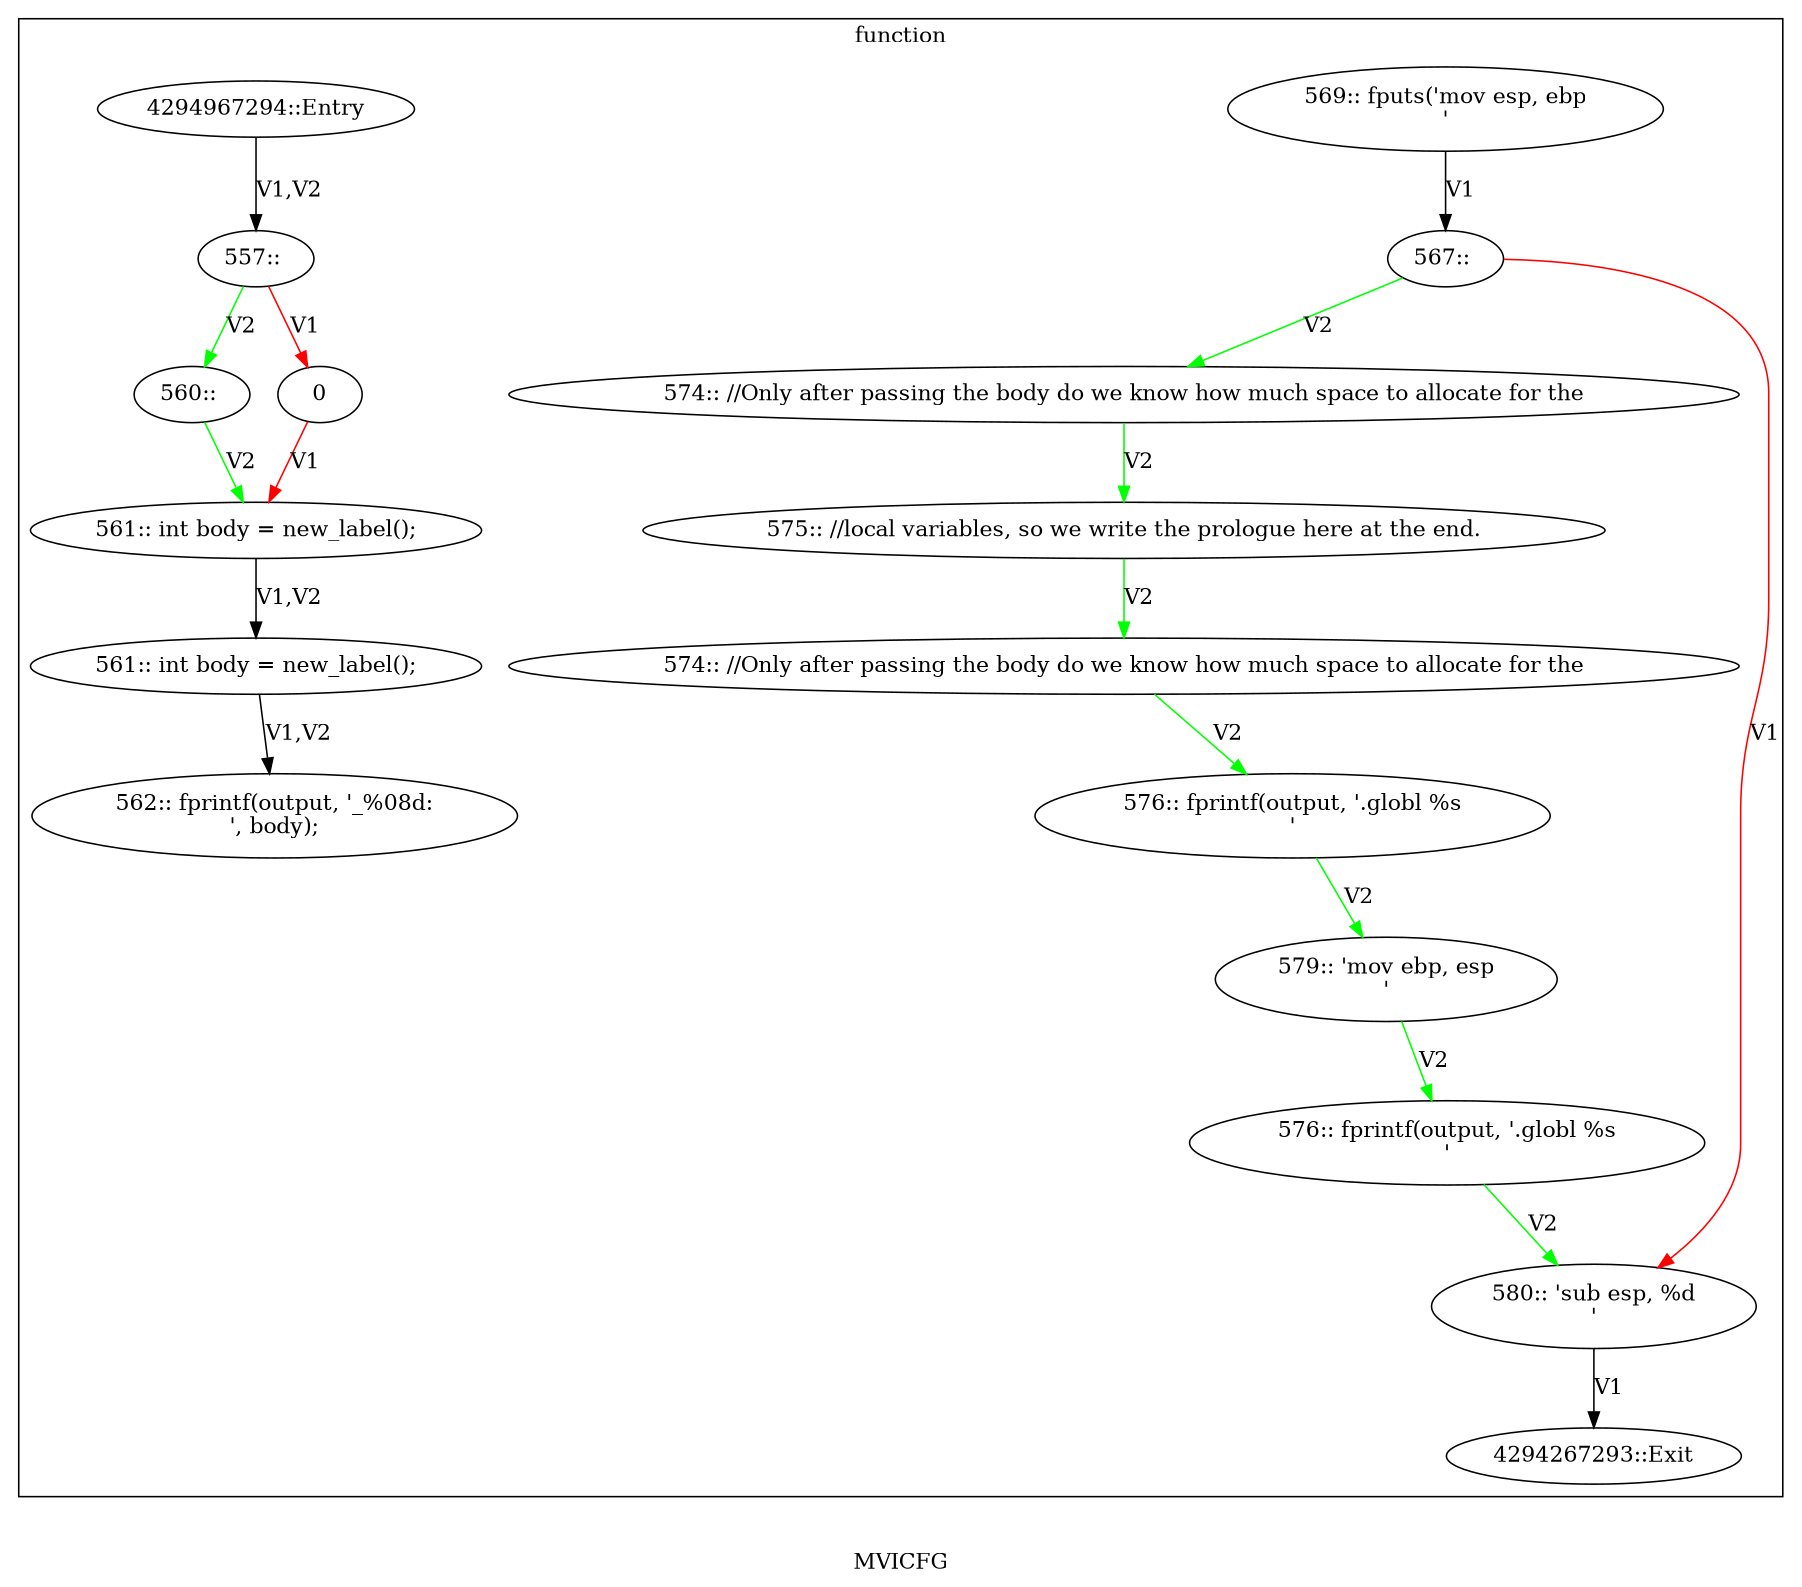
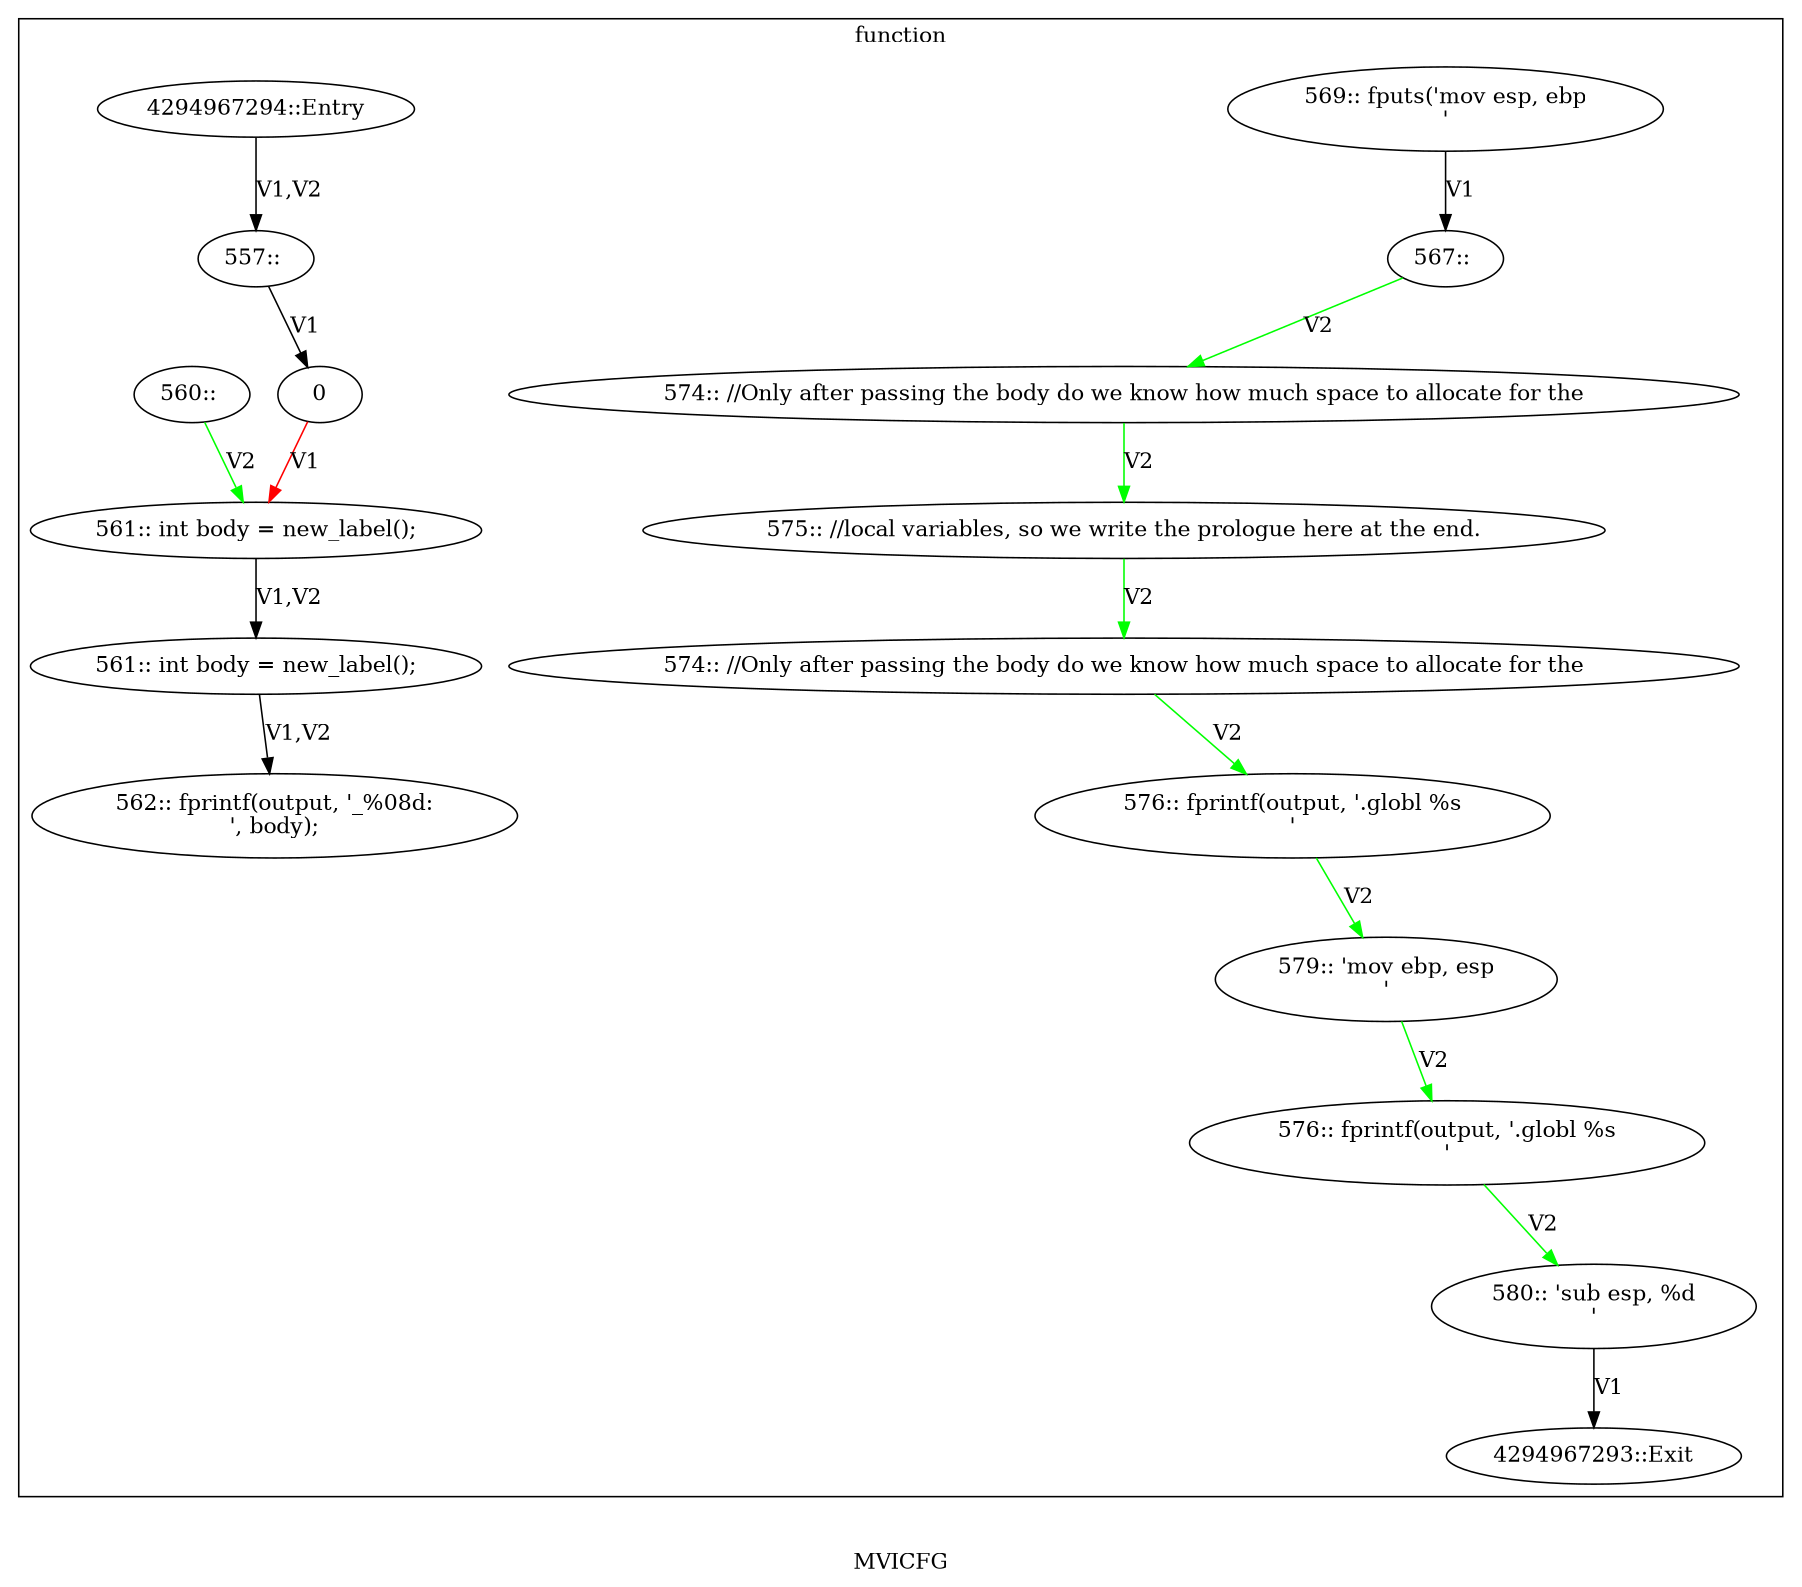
(228, 319) -> none
(285, 320) -> (285, 320)
(1761, 676) -> none
(1594, 1456) -> (1594, 1456)
